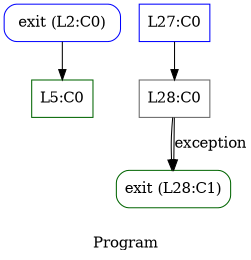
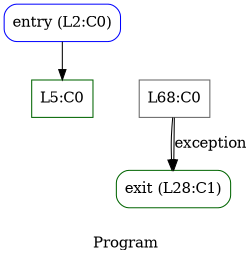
(62, 23) -> (62, 23)
(175, 23) -> none
(175, 99) -> (175, 99)
